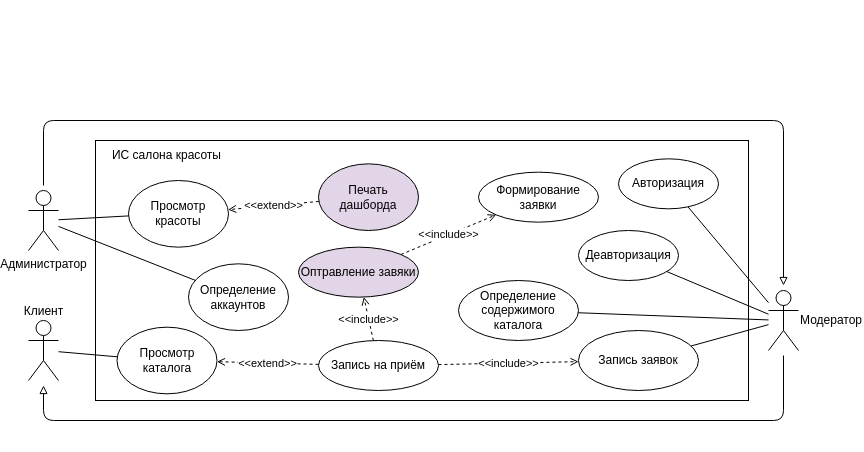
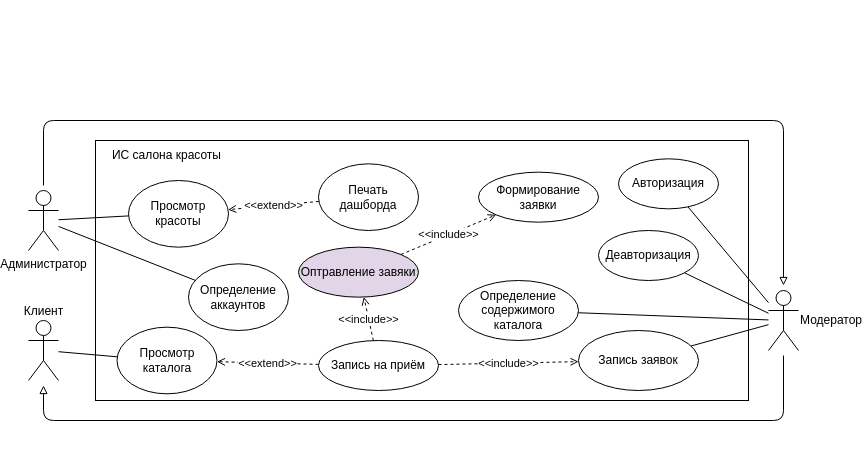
(369, 197) -> (369, 197)
(629, 256) -> (649, 256)
